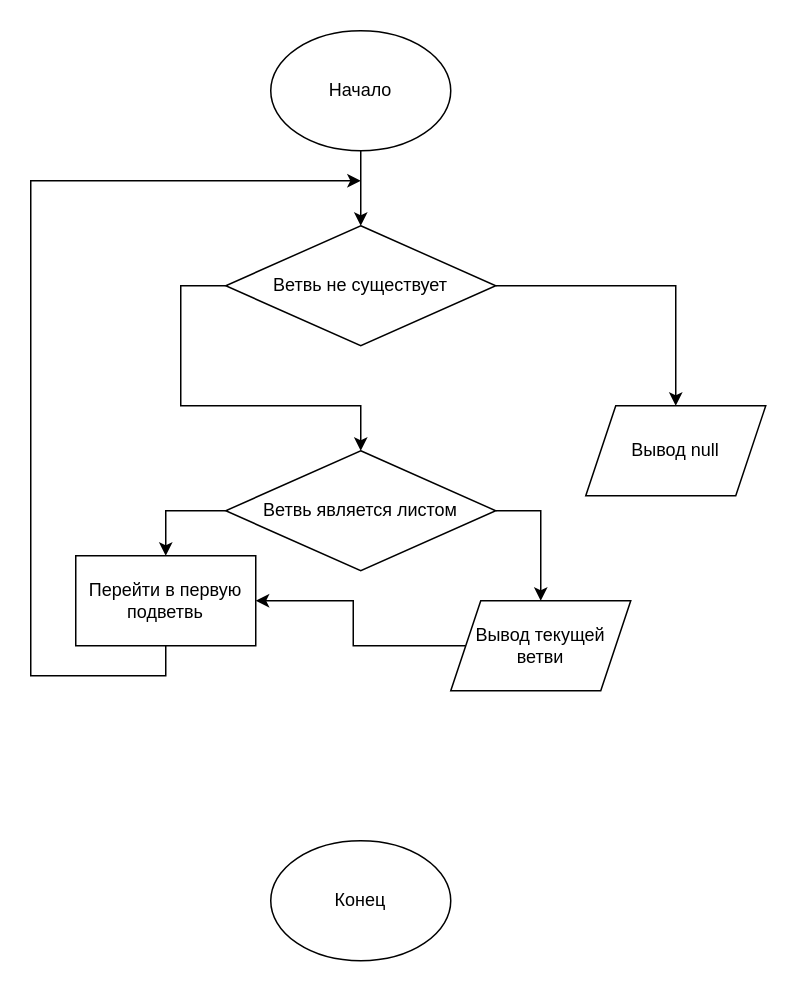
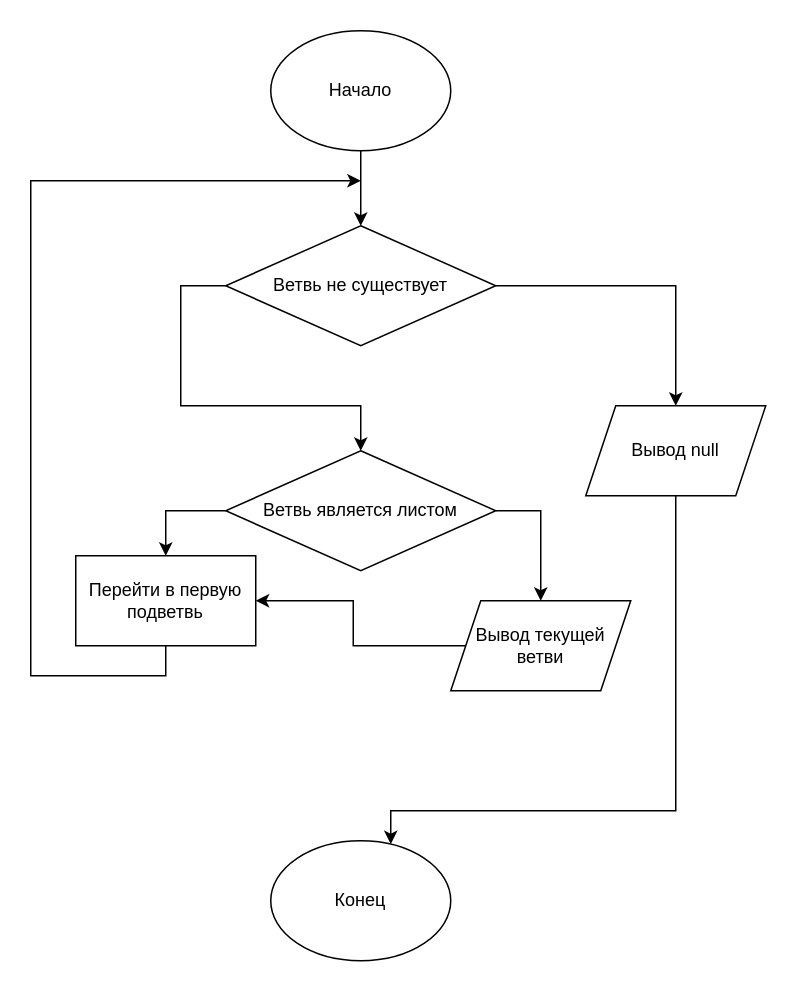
none -> (676, 807)
